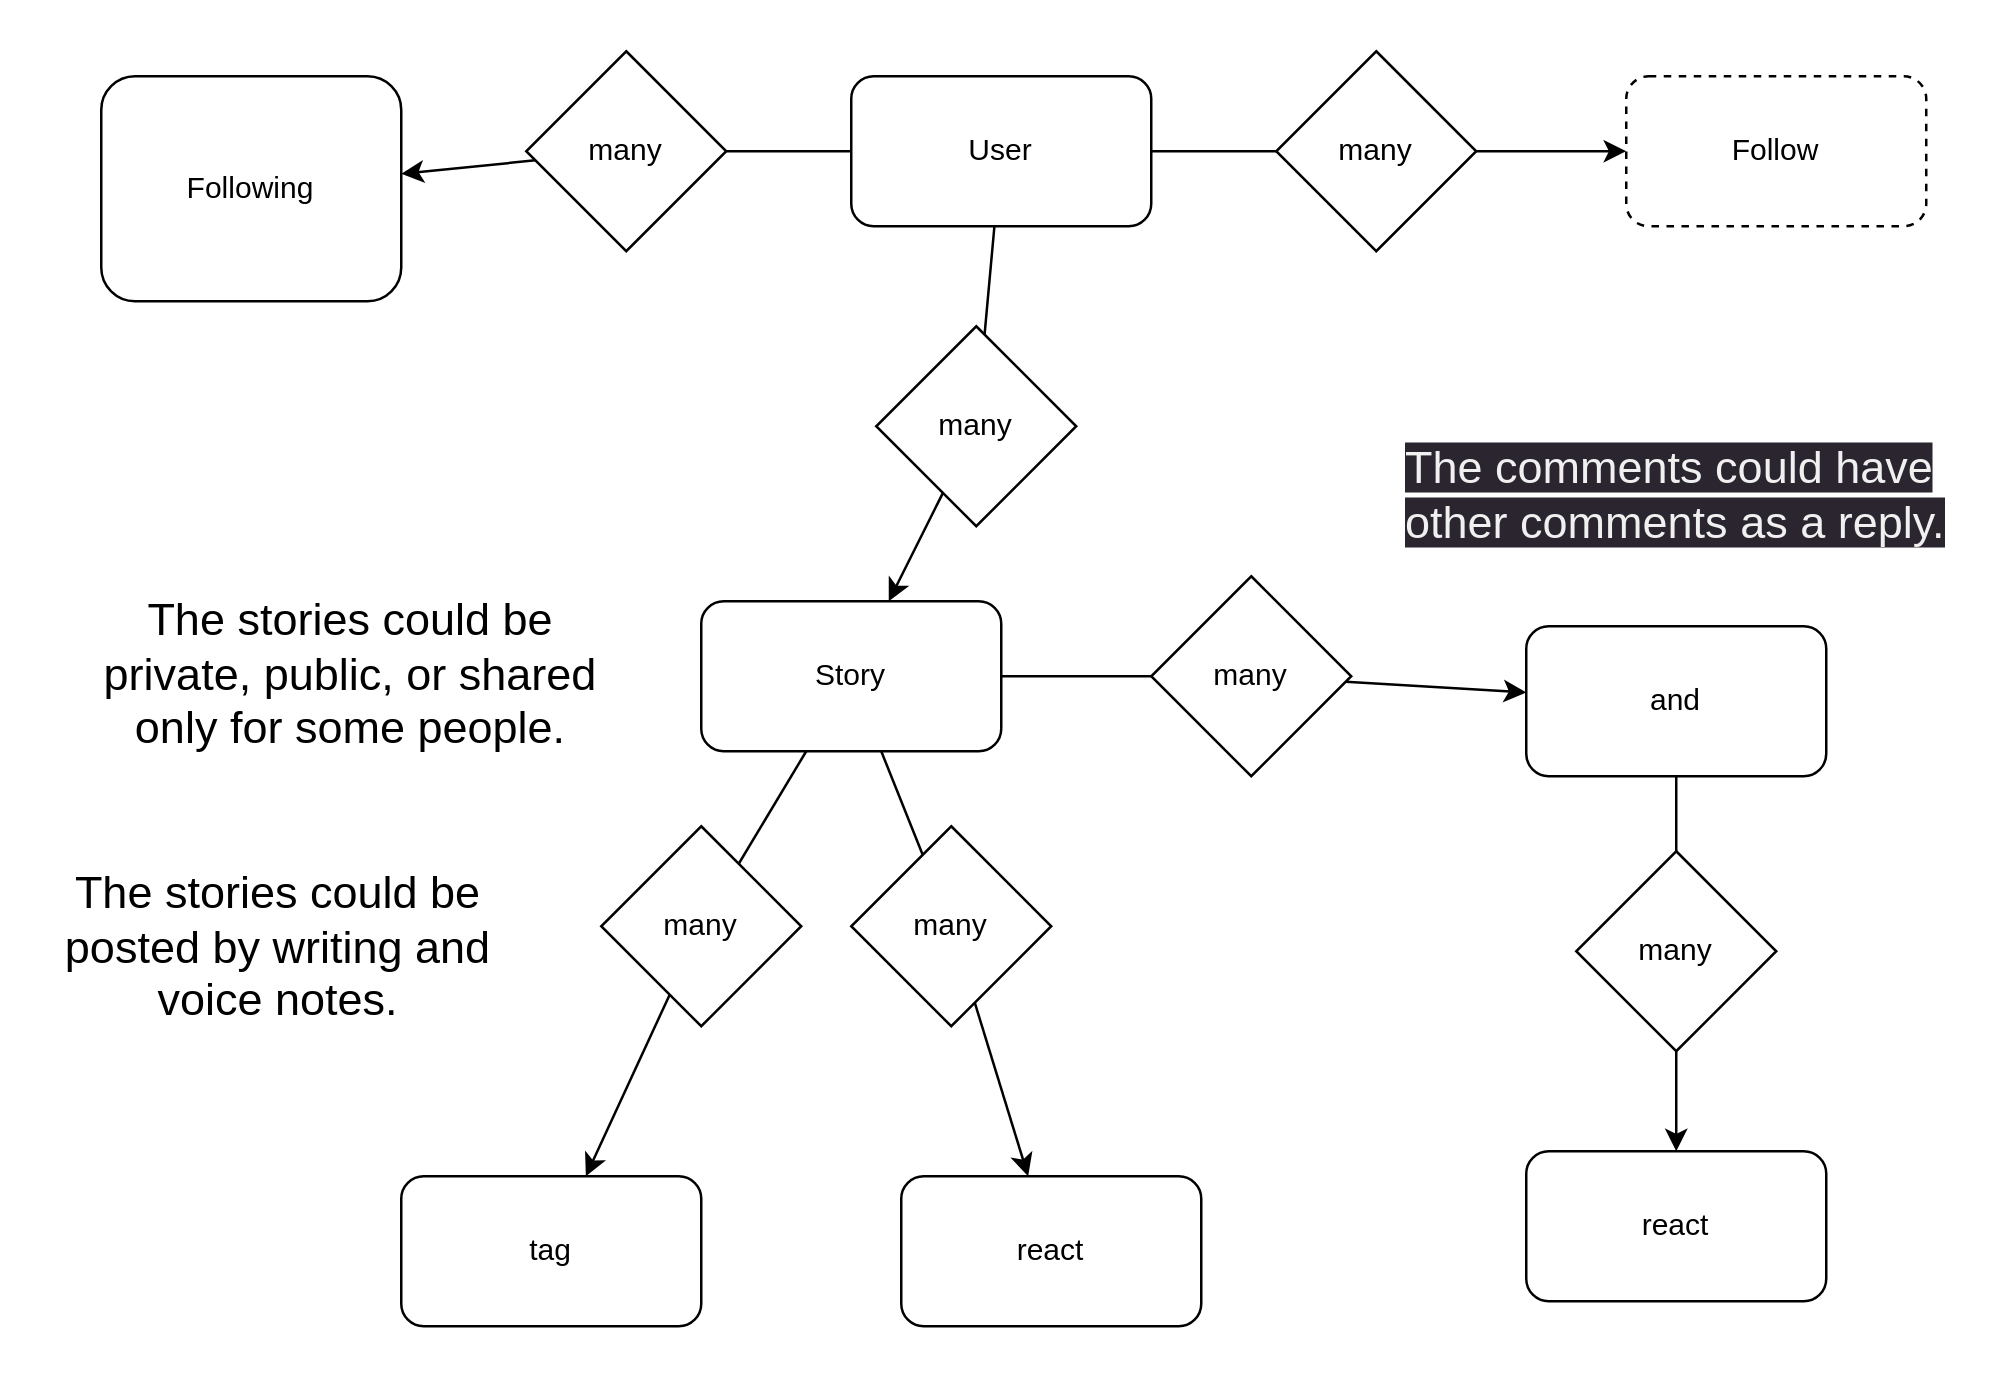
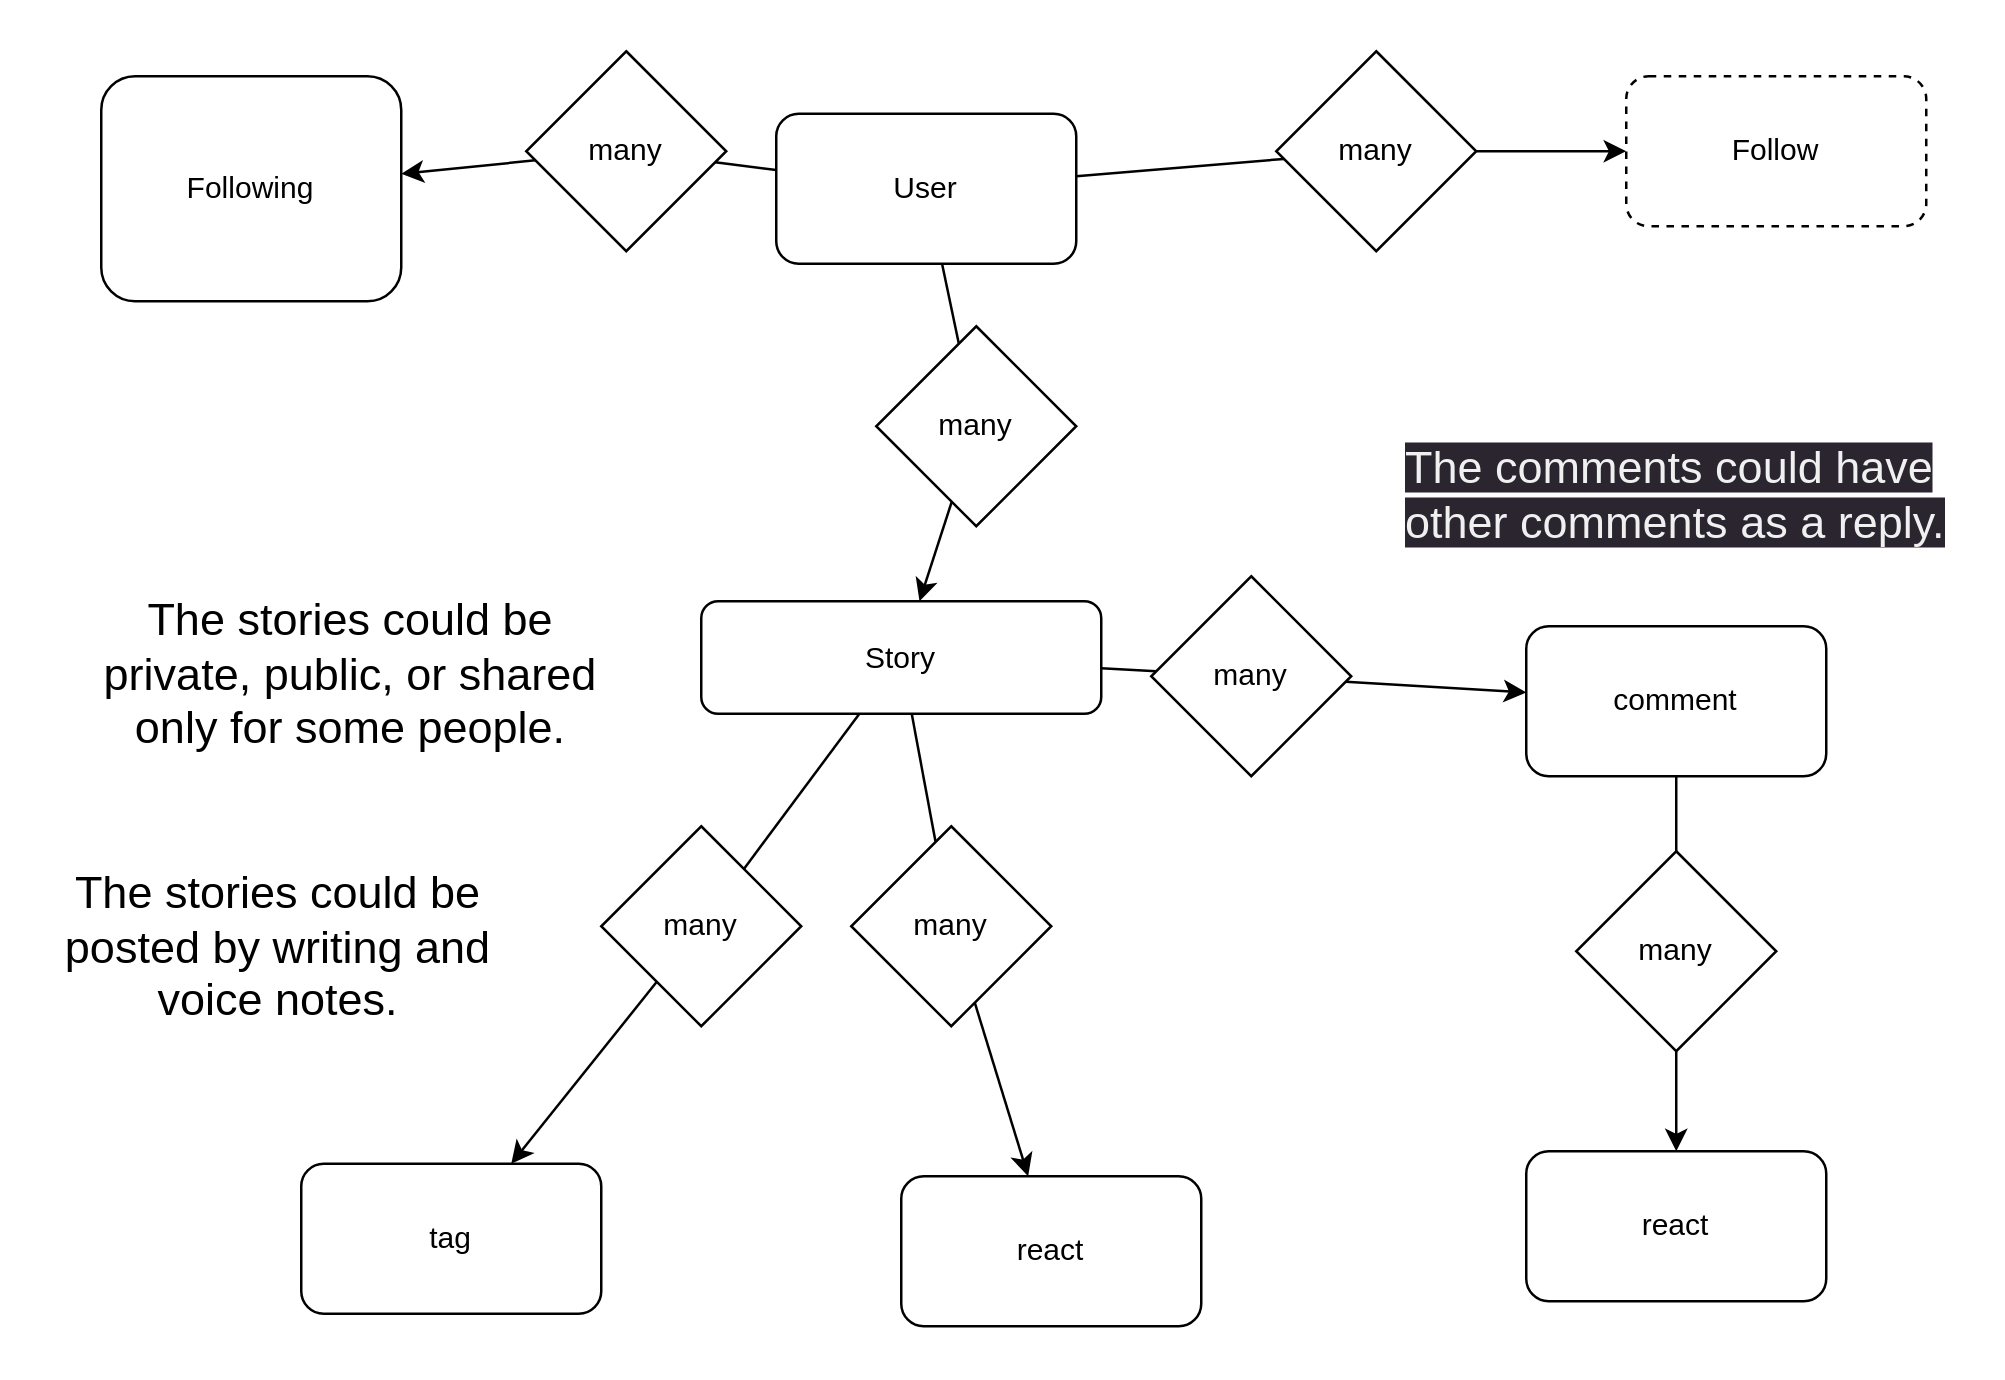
(1001, 151) -> (926, 189)
(851, 676) -> (901, 658)
(1676, 701) -> (1676, 701)
(551, 1251) -> (451, 1239)
